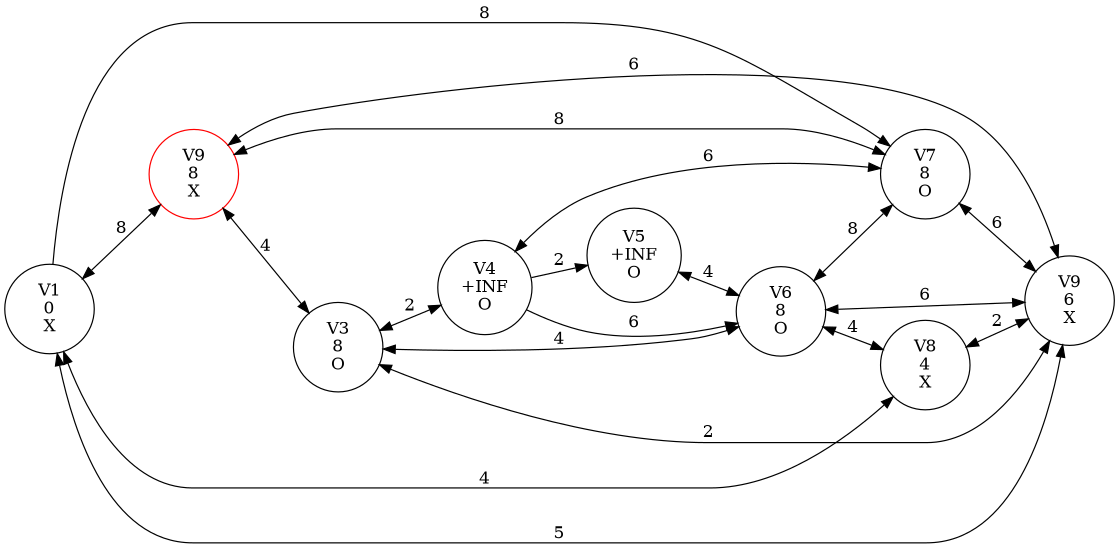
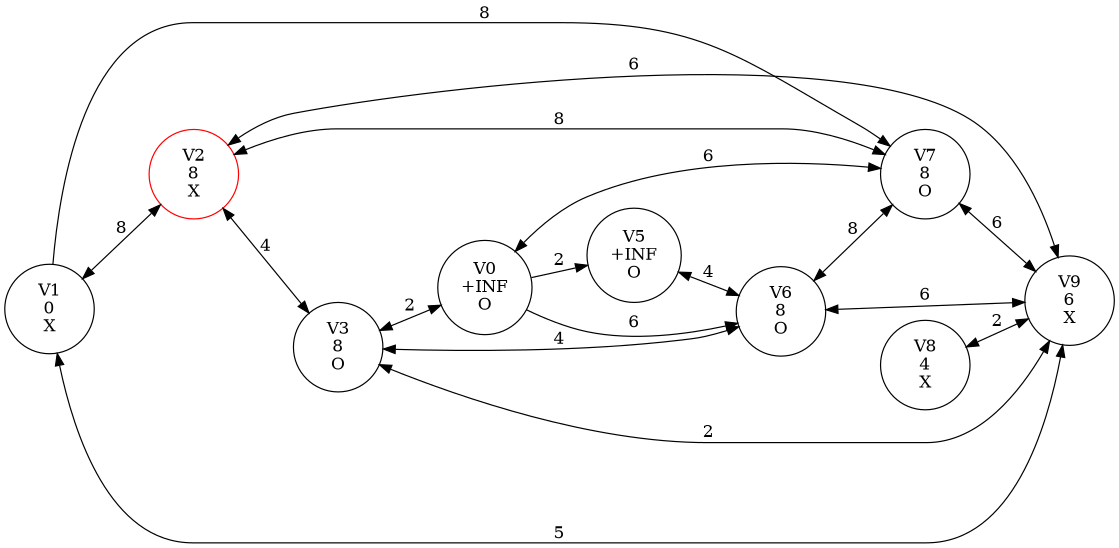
(194, 174) -> (194, 174)
(485, 288) -> (485, 288)
(853, 338) -> none
(456, 488) -> none
